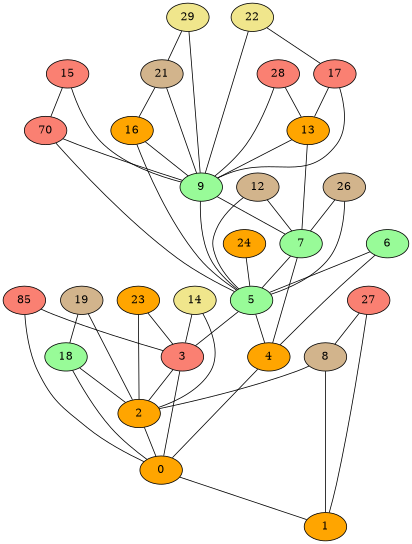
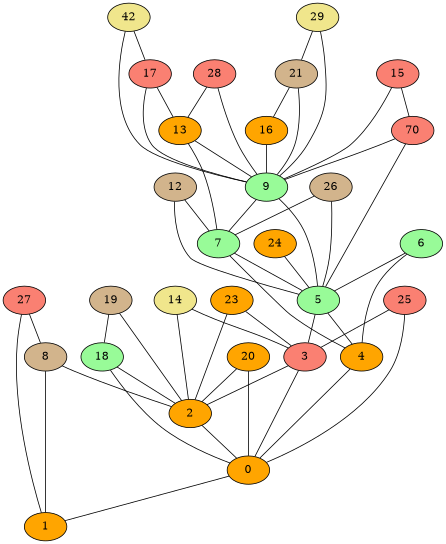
(252, 17) -> (129, 17)
(176, 225) -> none
(24, 300) -> (405, 300)
none -> (248, 357)
